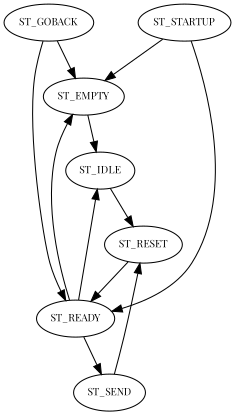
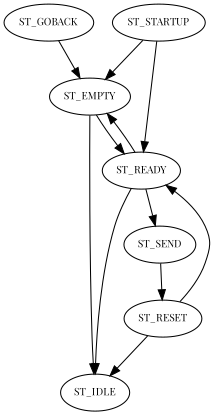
(35, 167) -> (107, 131)
(119, 203) -> (132, 352)
